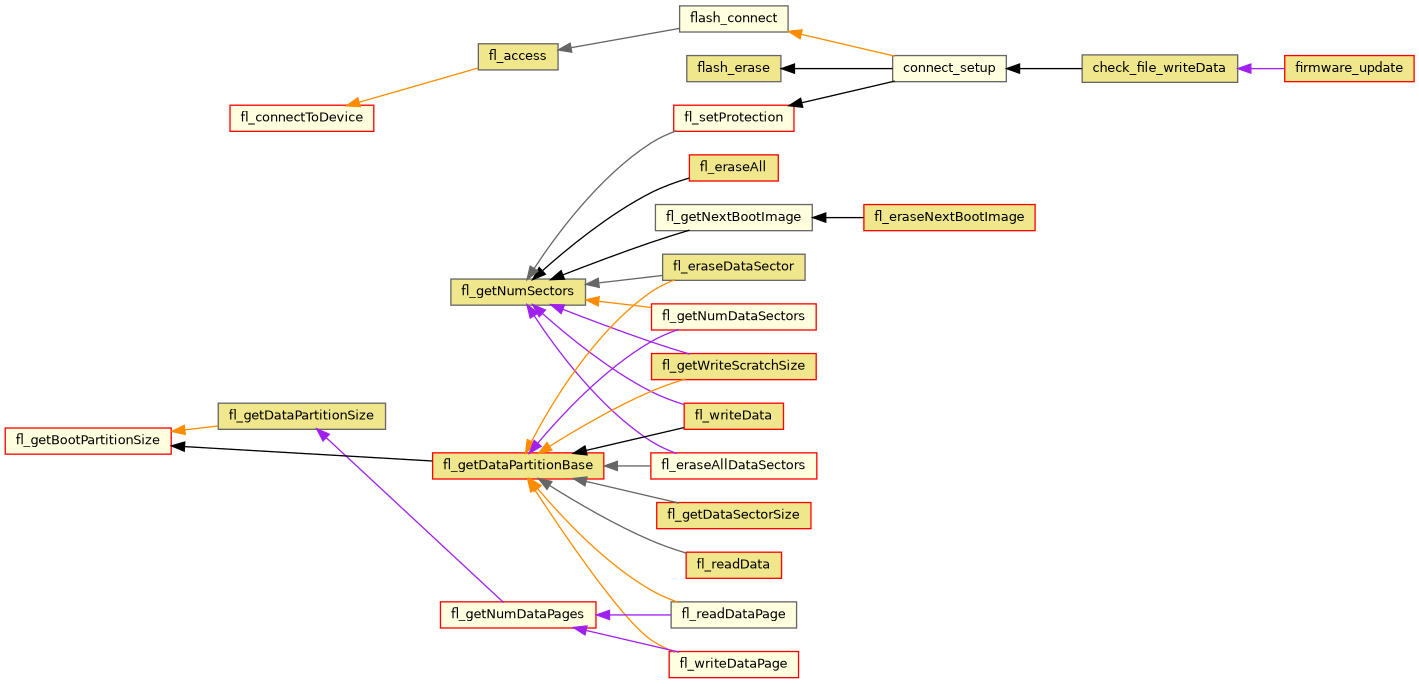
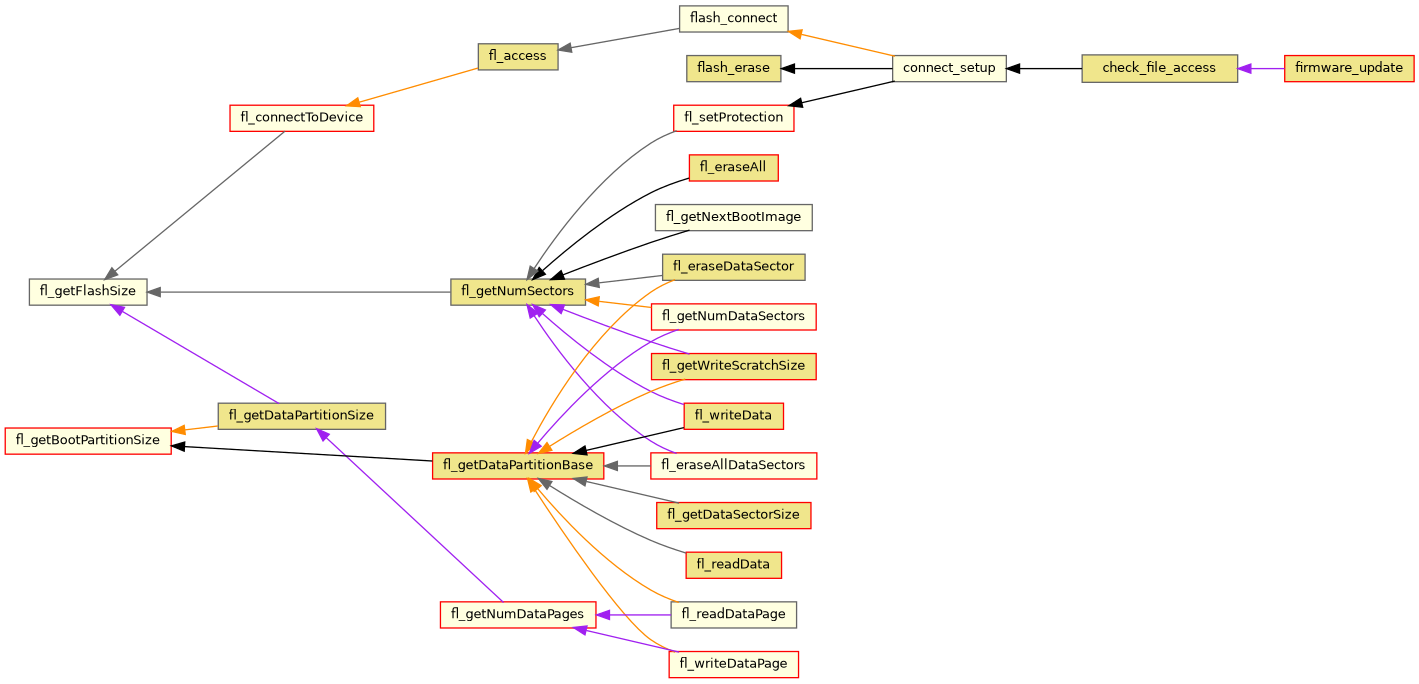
(1160, 69) -> (1160, 69)
(949, 218) -> none
none -> (88, 292)
